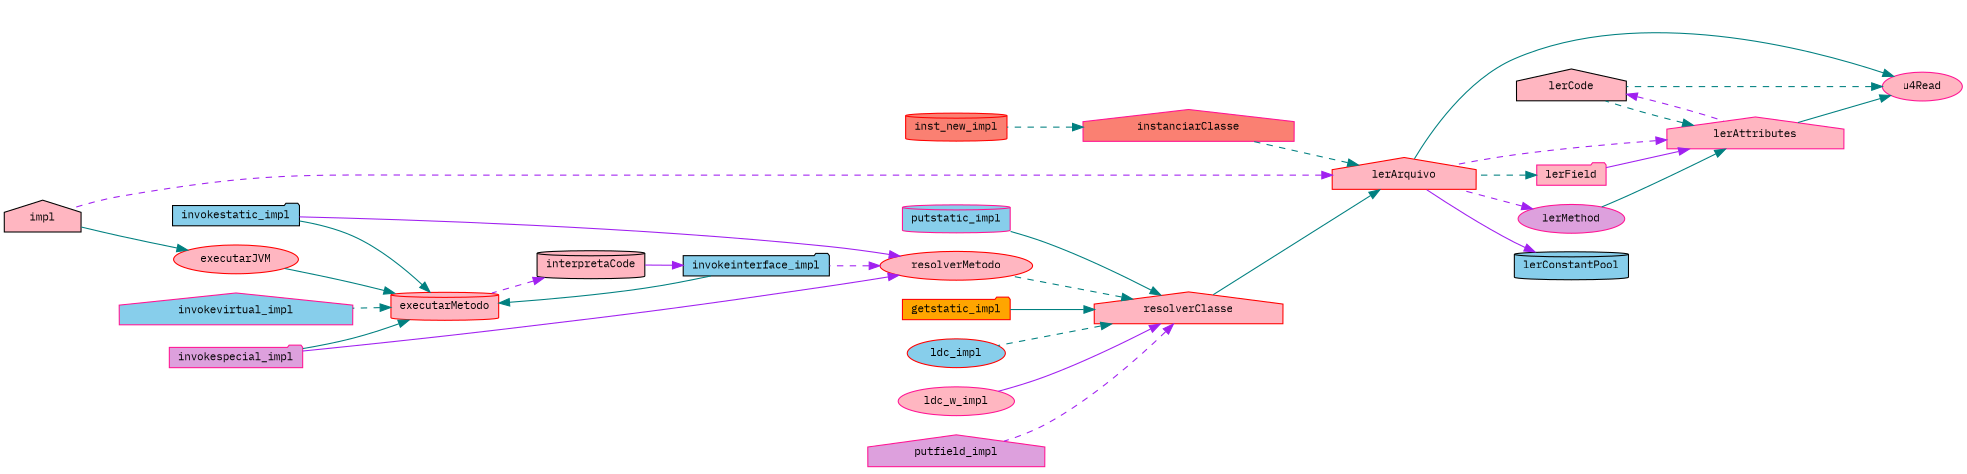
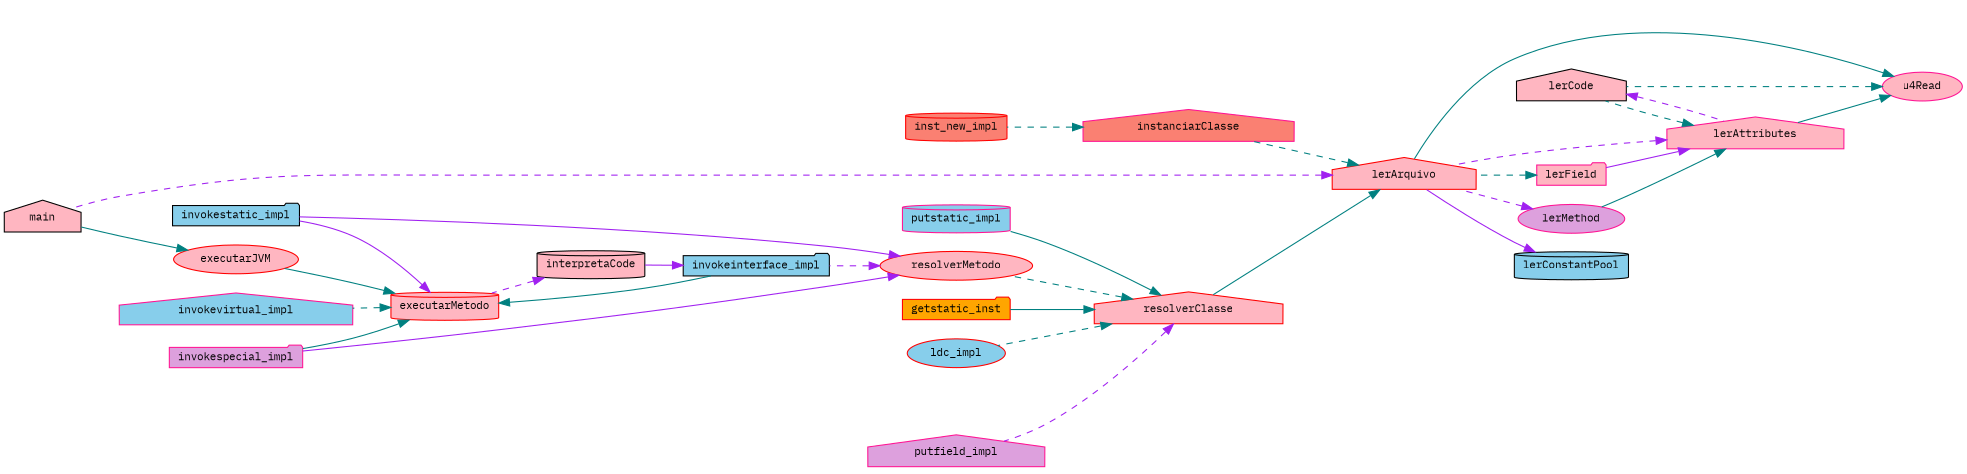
(43, 218) -> (43, 218)
(366, 243) -> (366, 243)
(956, 310) -> (956, 310)
(956, 401) -> none
